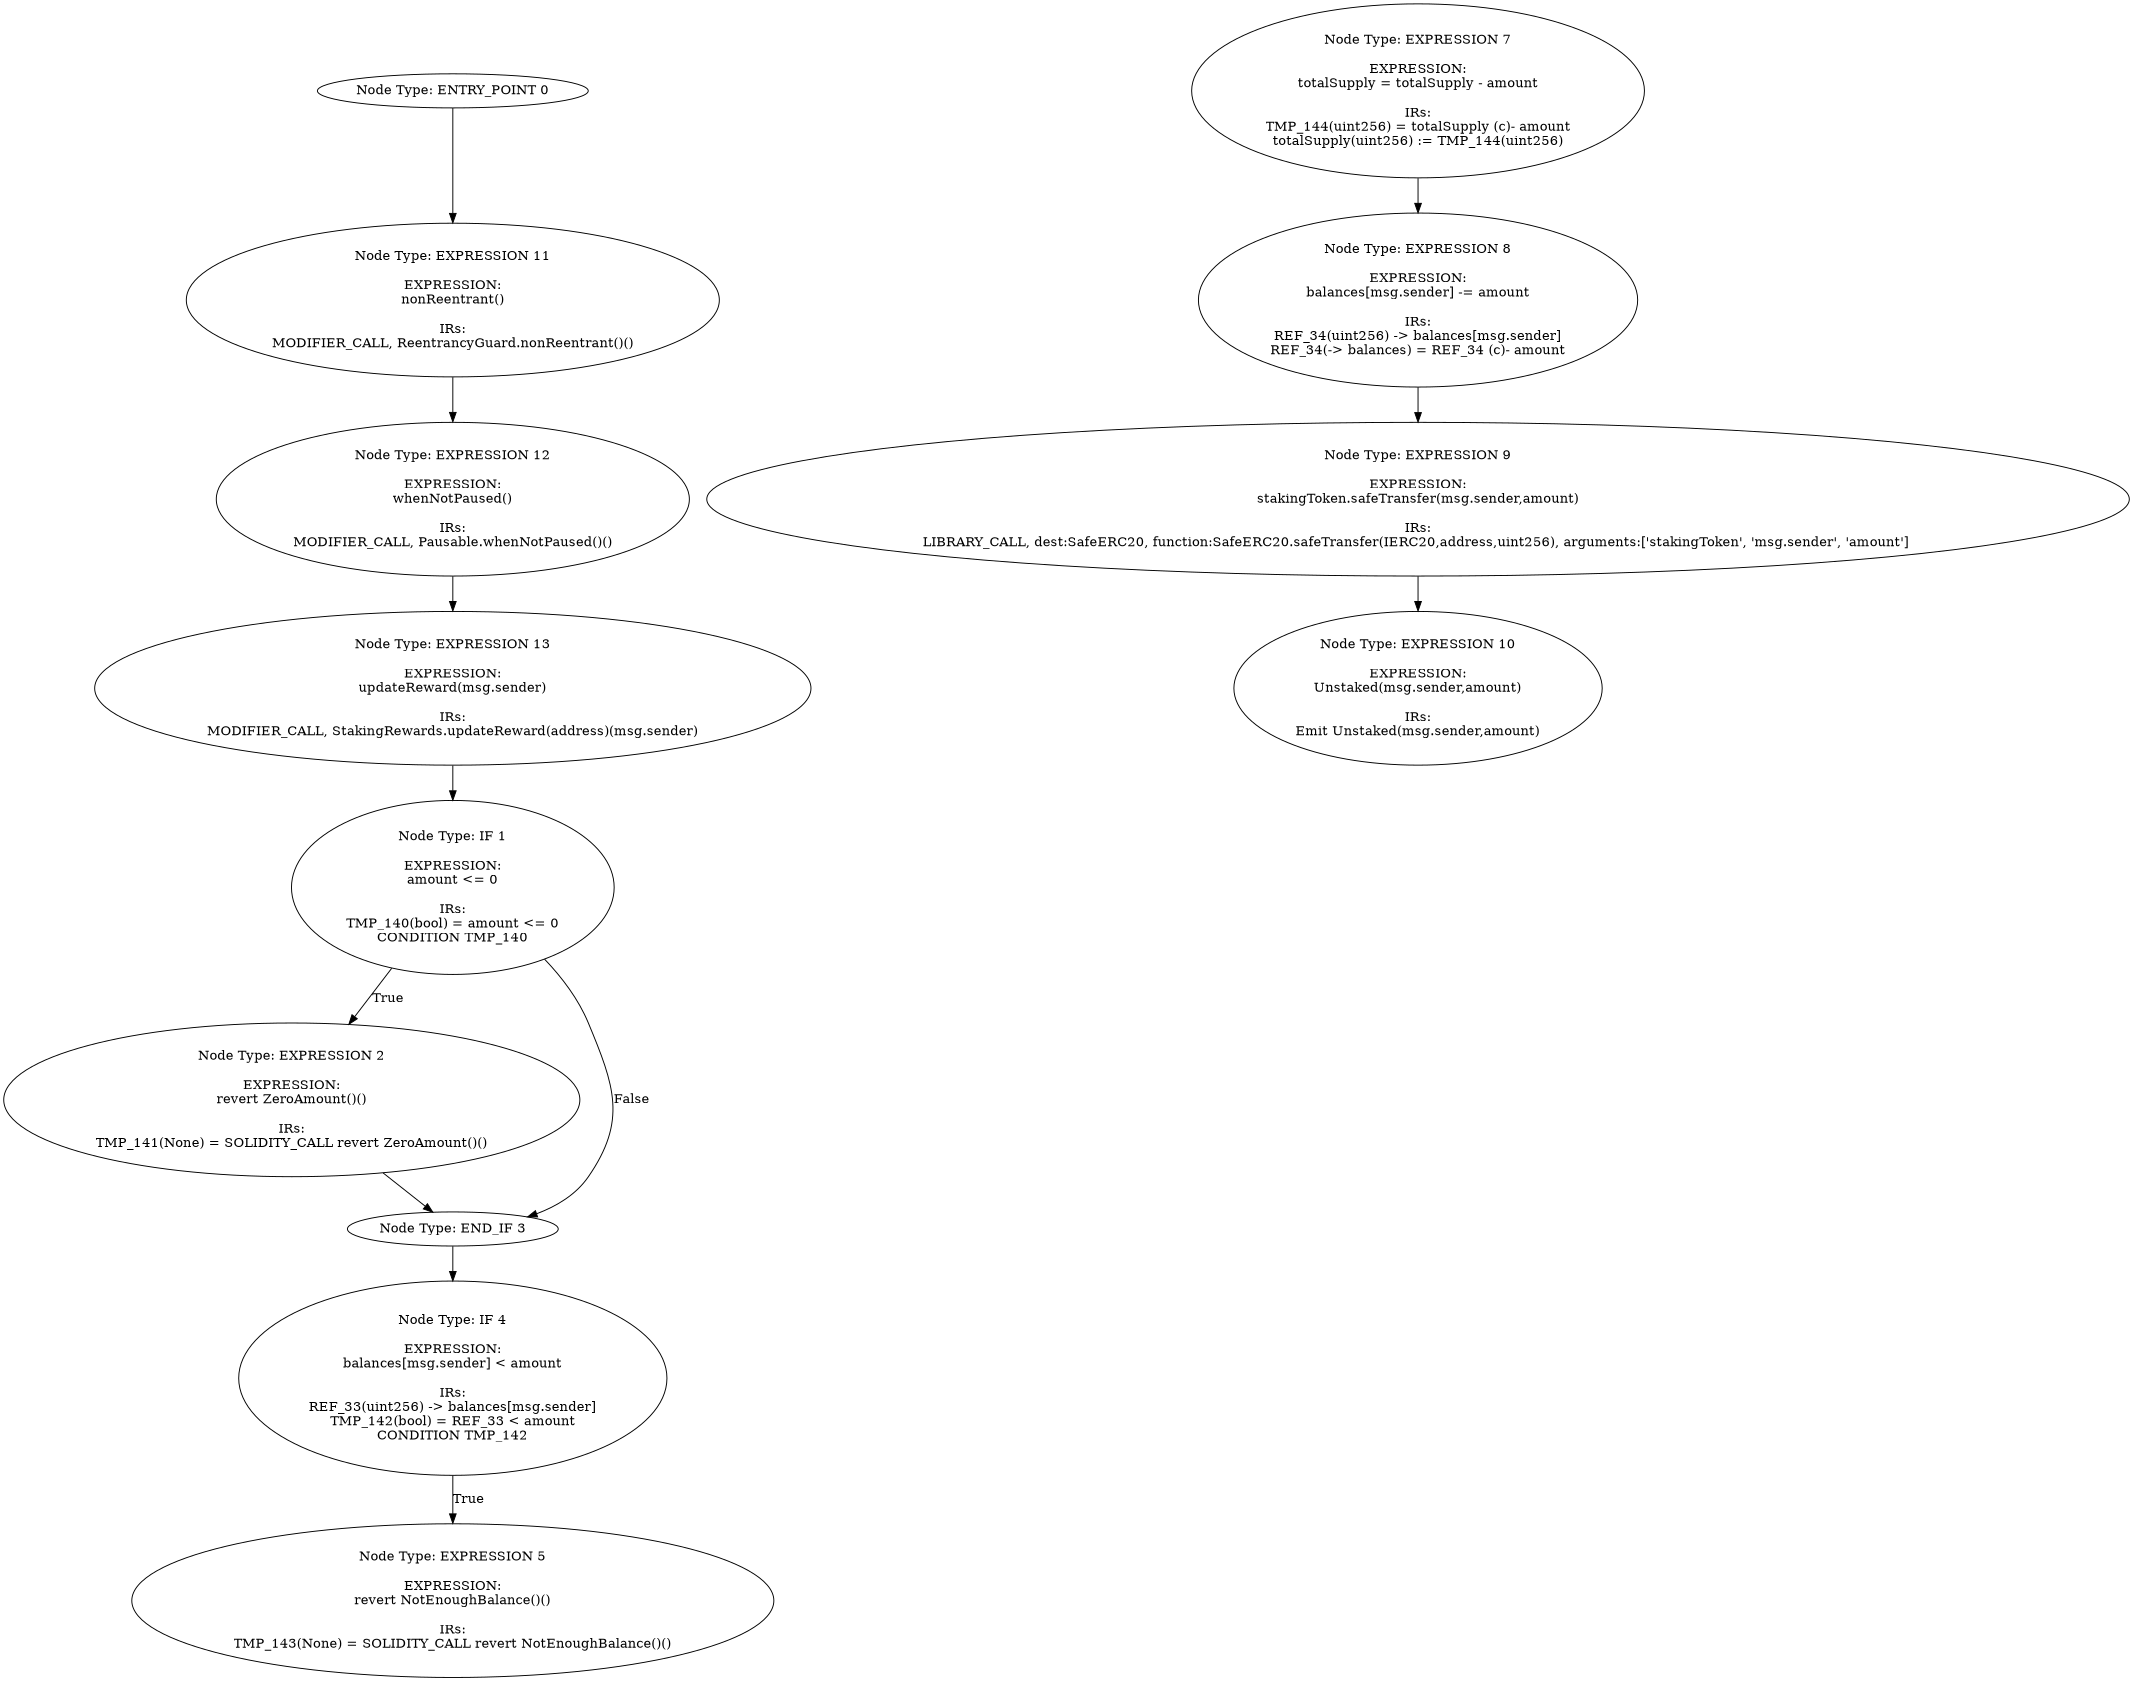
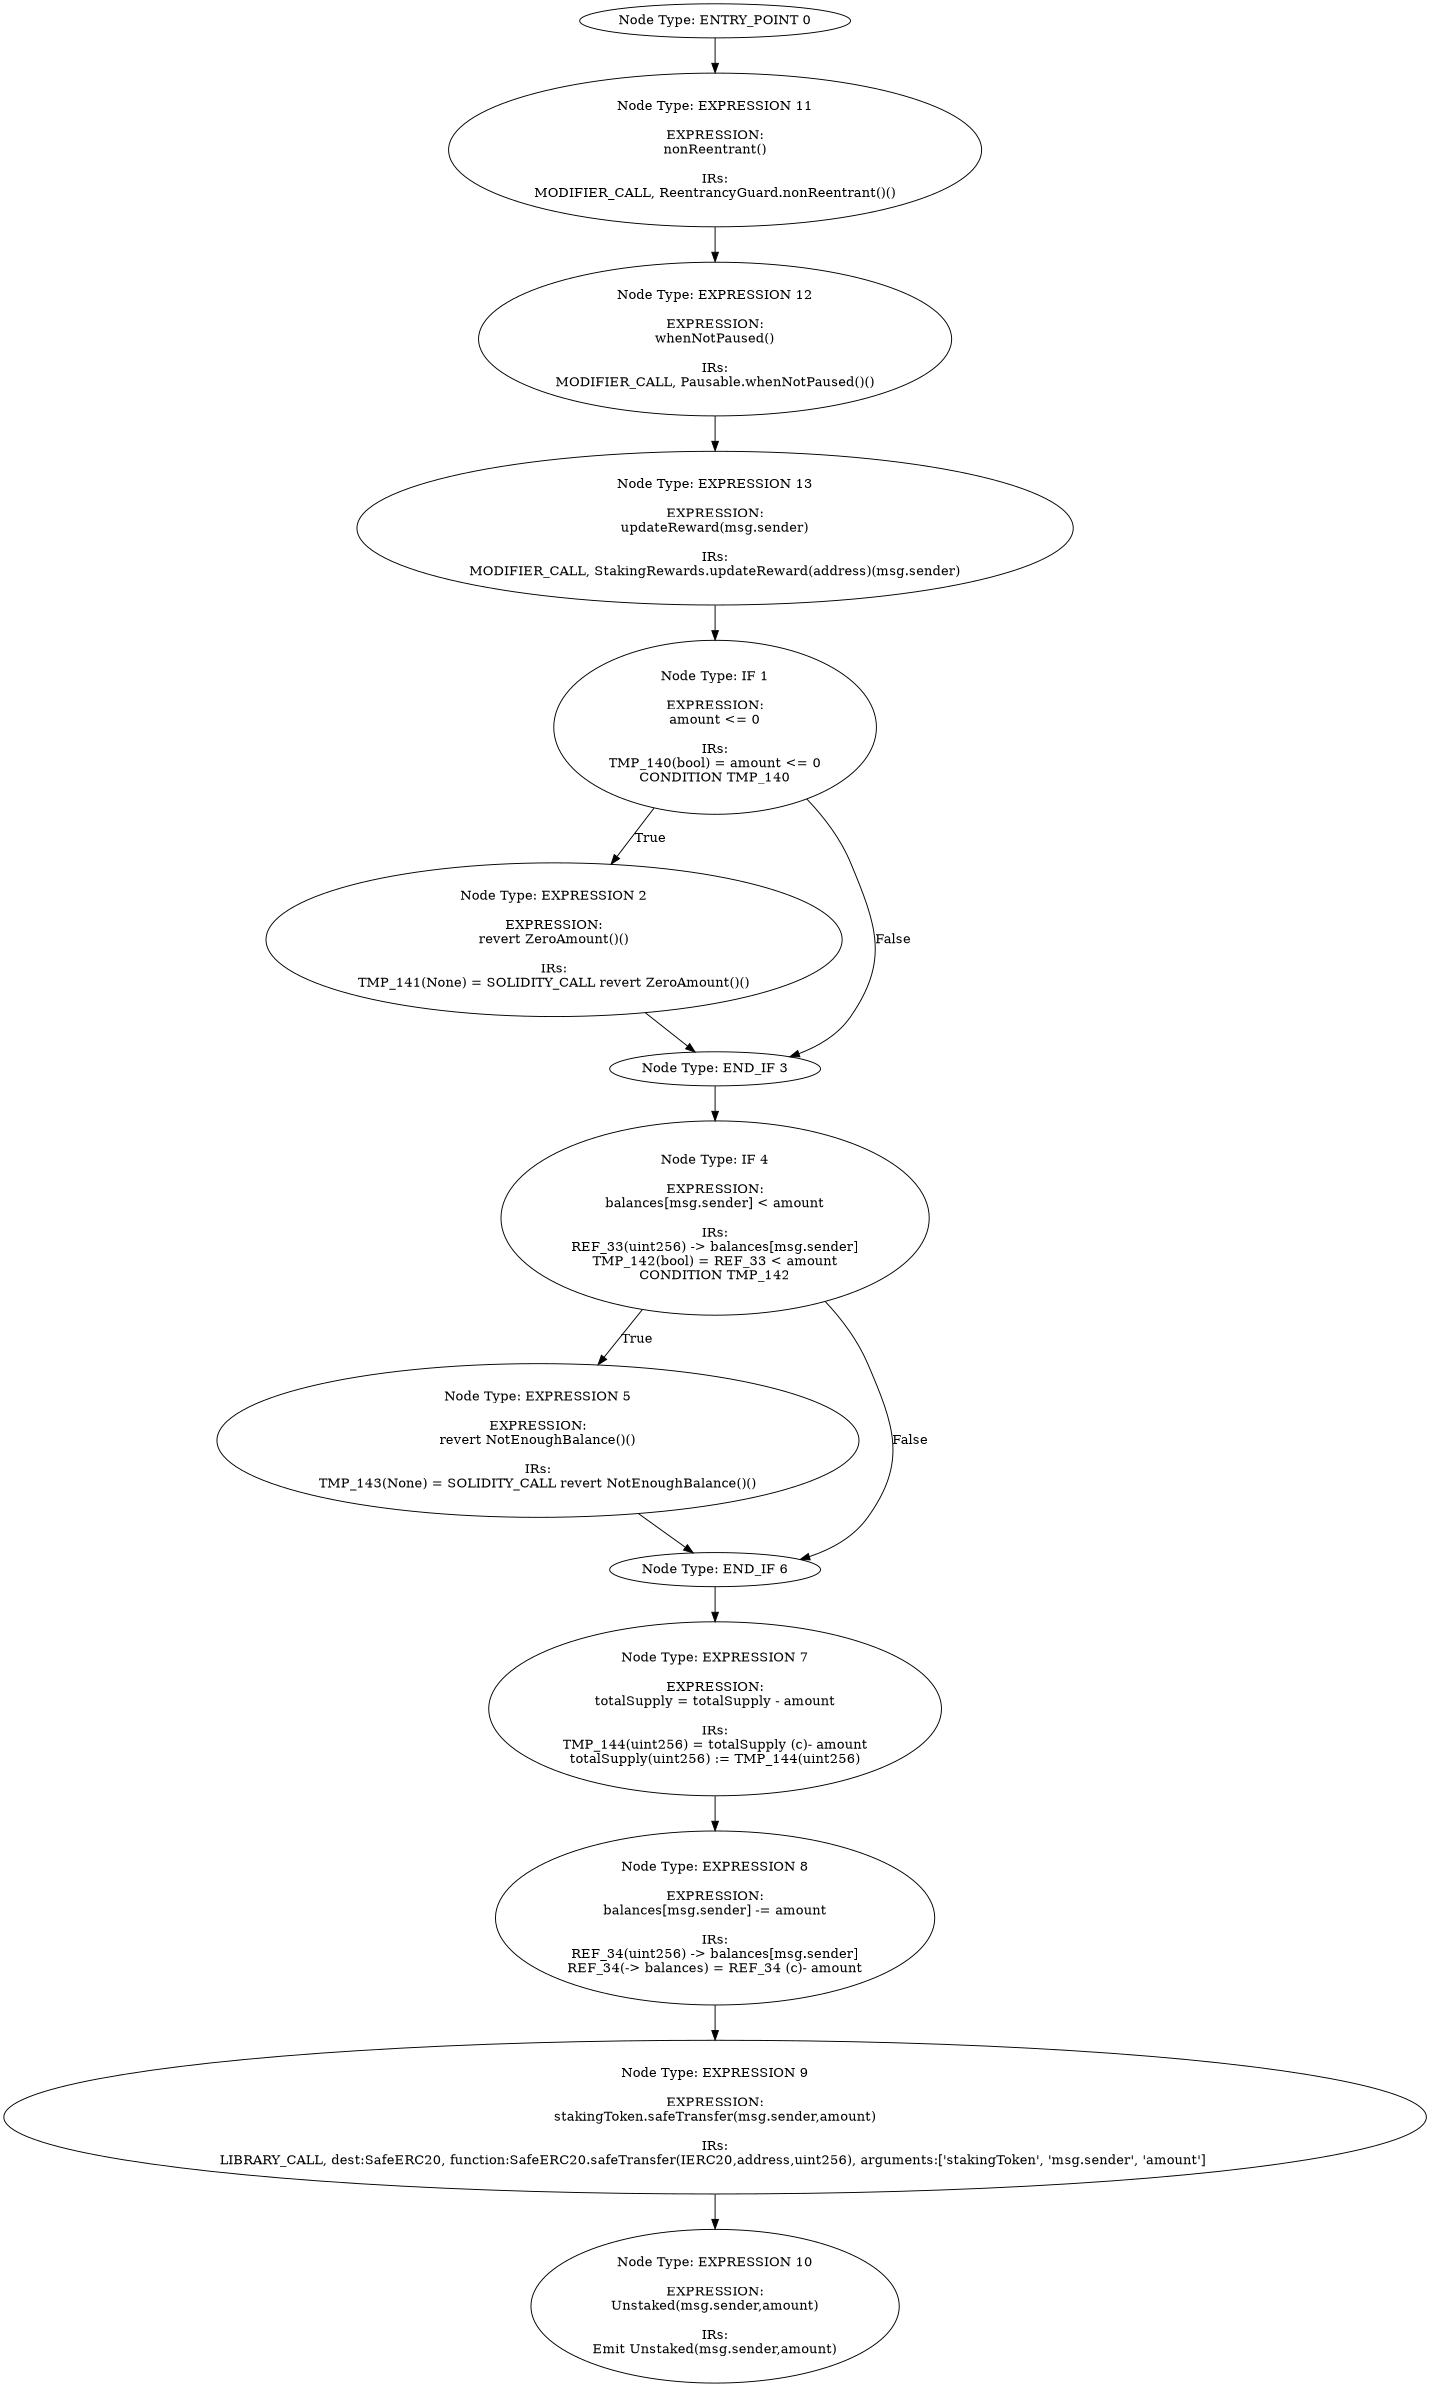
none -> (715, 1570)
